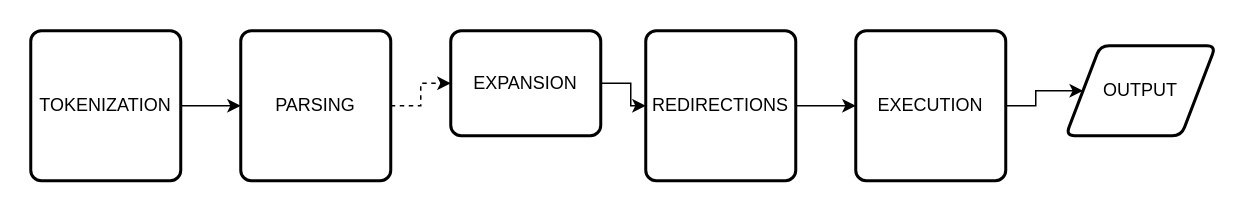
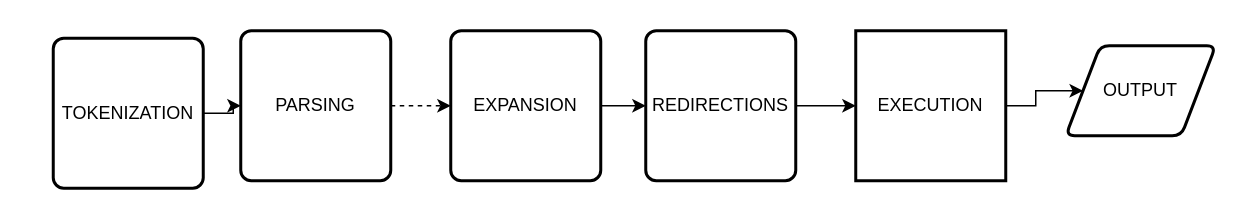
(526, 83) -> (526, 106)
(106, 106) -> (128, 113)
(931, 106) -> (931, 106)
